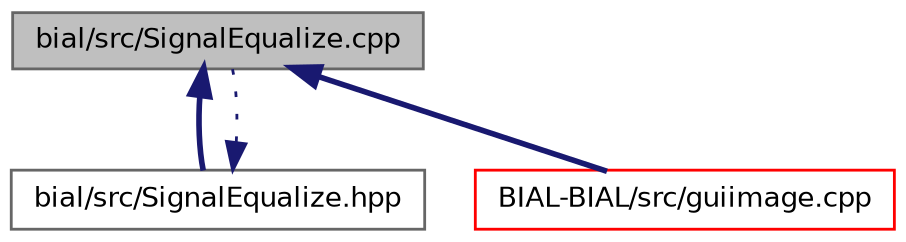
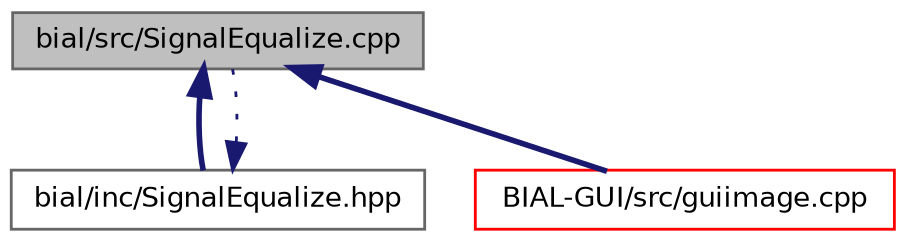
(218, 200) -> (218, 200)
(685, 200) -> (685, 200)
